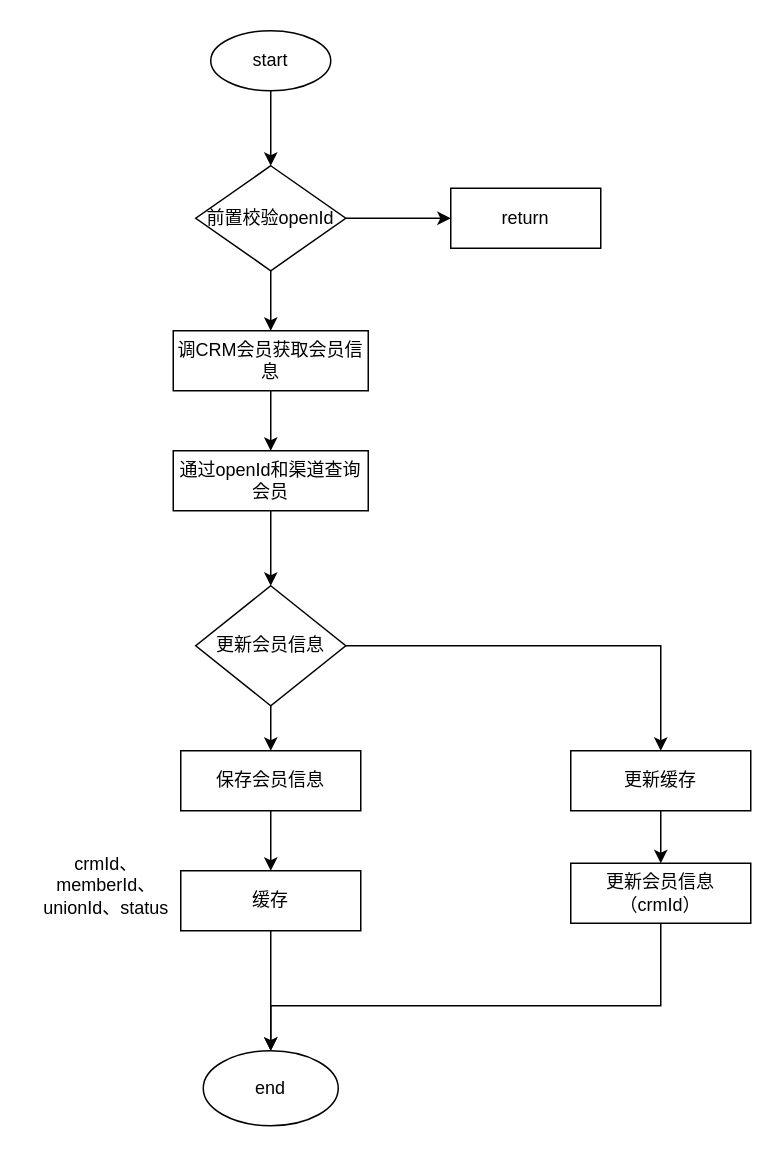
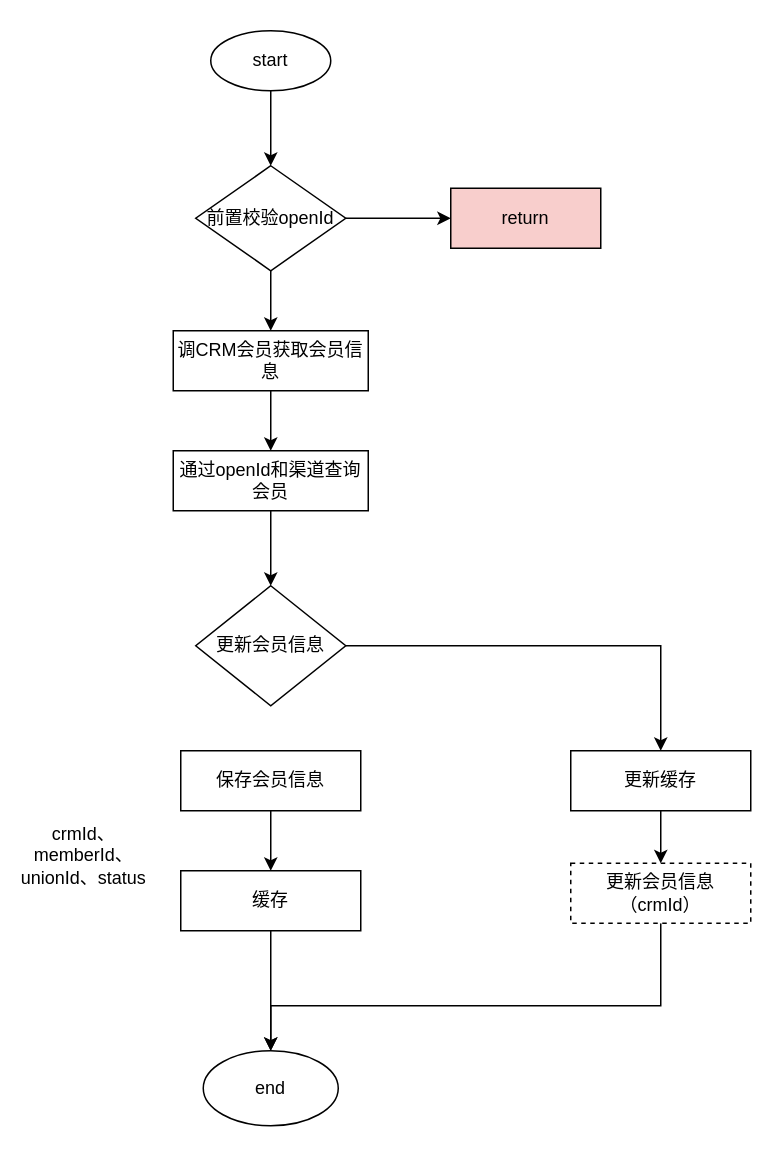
(526, 218) -> (526, 218)
(271, 734) -> none
(106, 886) -> (83, 856)
(661, 893) -> (661, 893)
